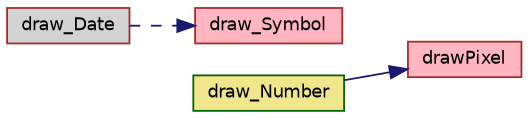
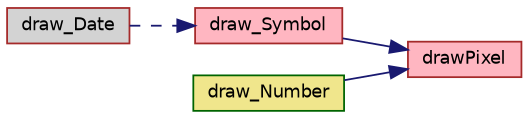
none -> (366, 43)
